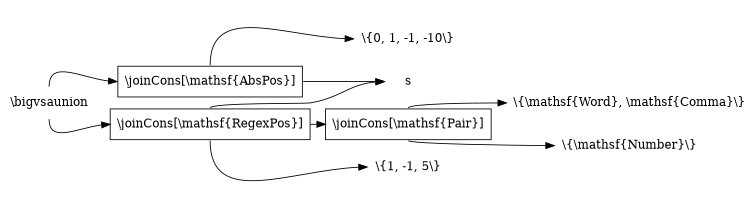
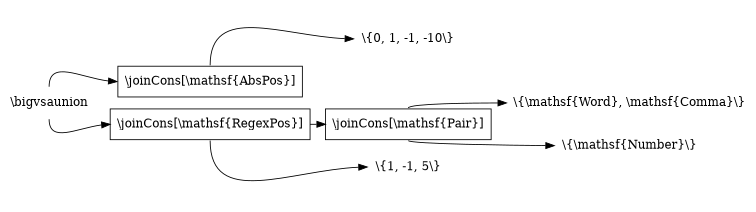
(408, 82) -> none
